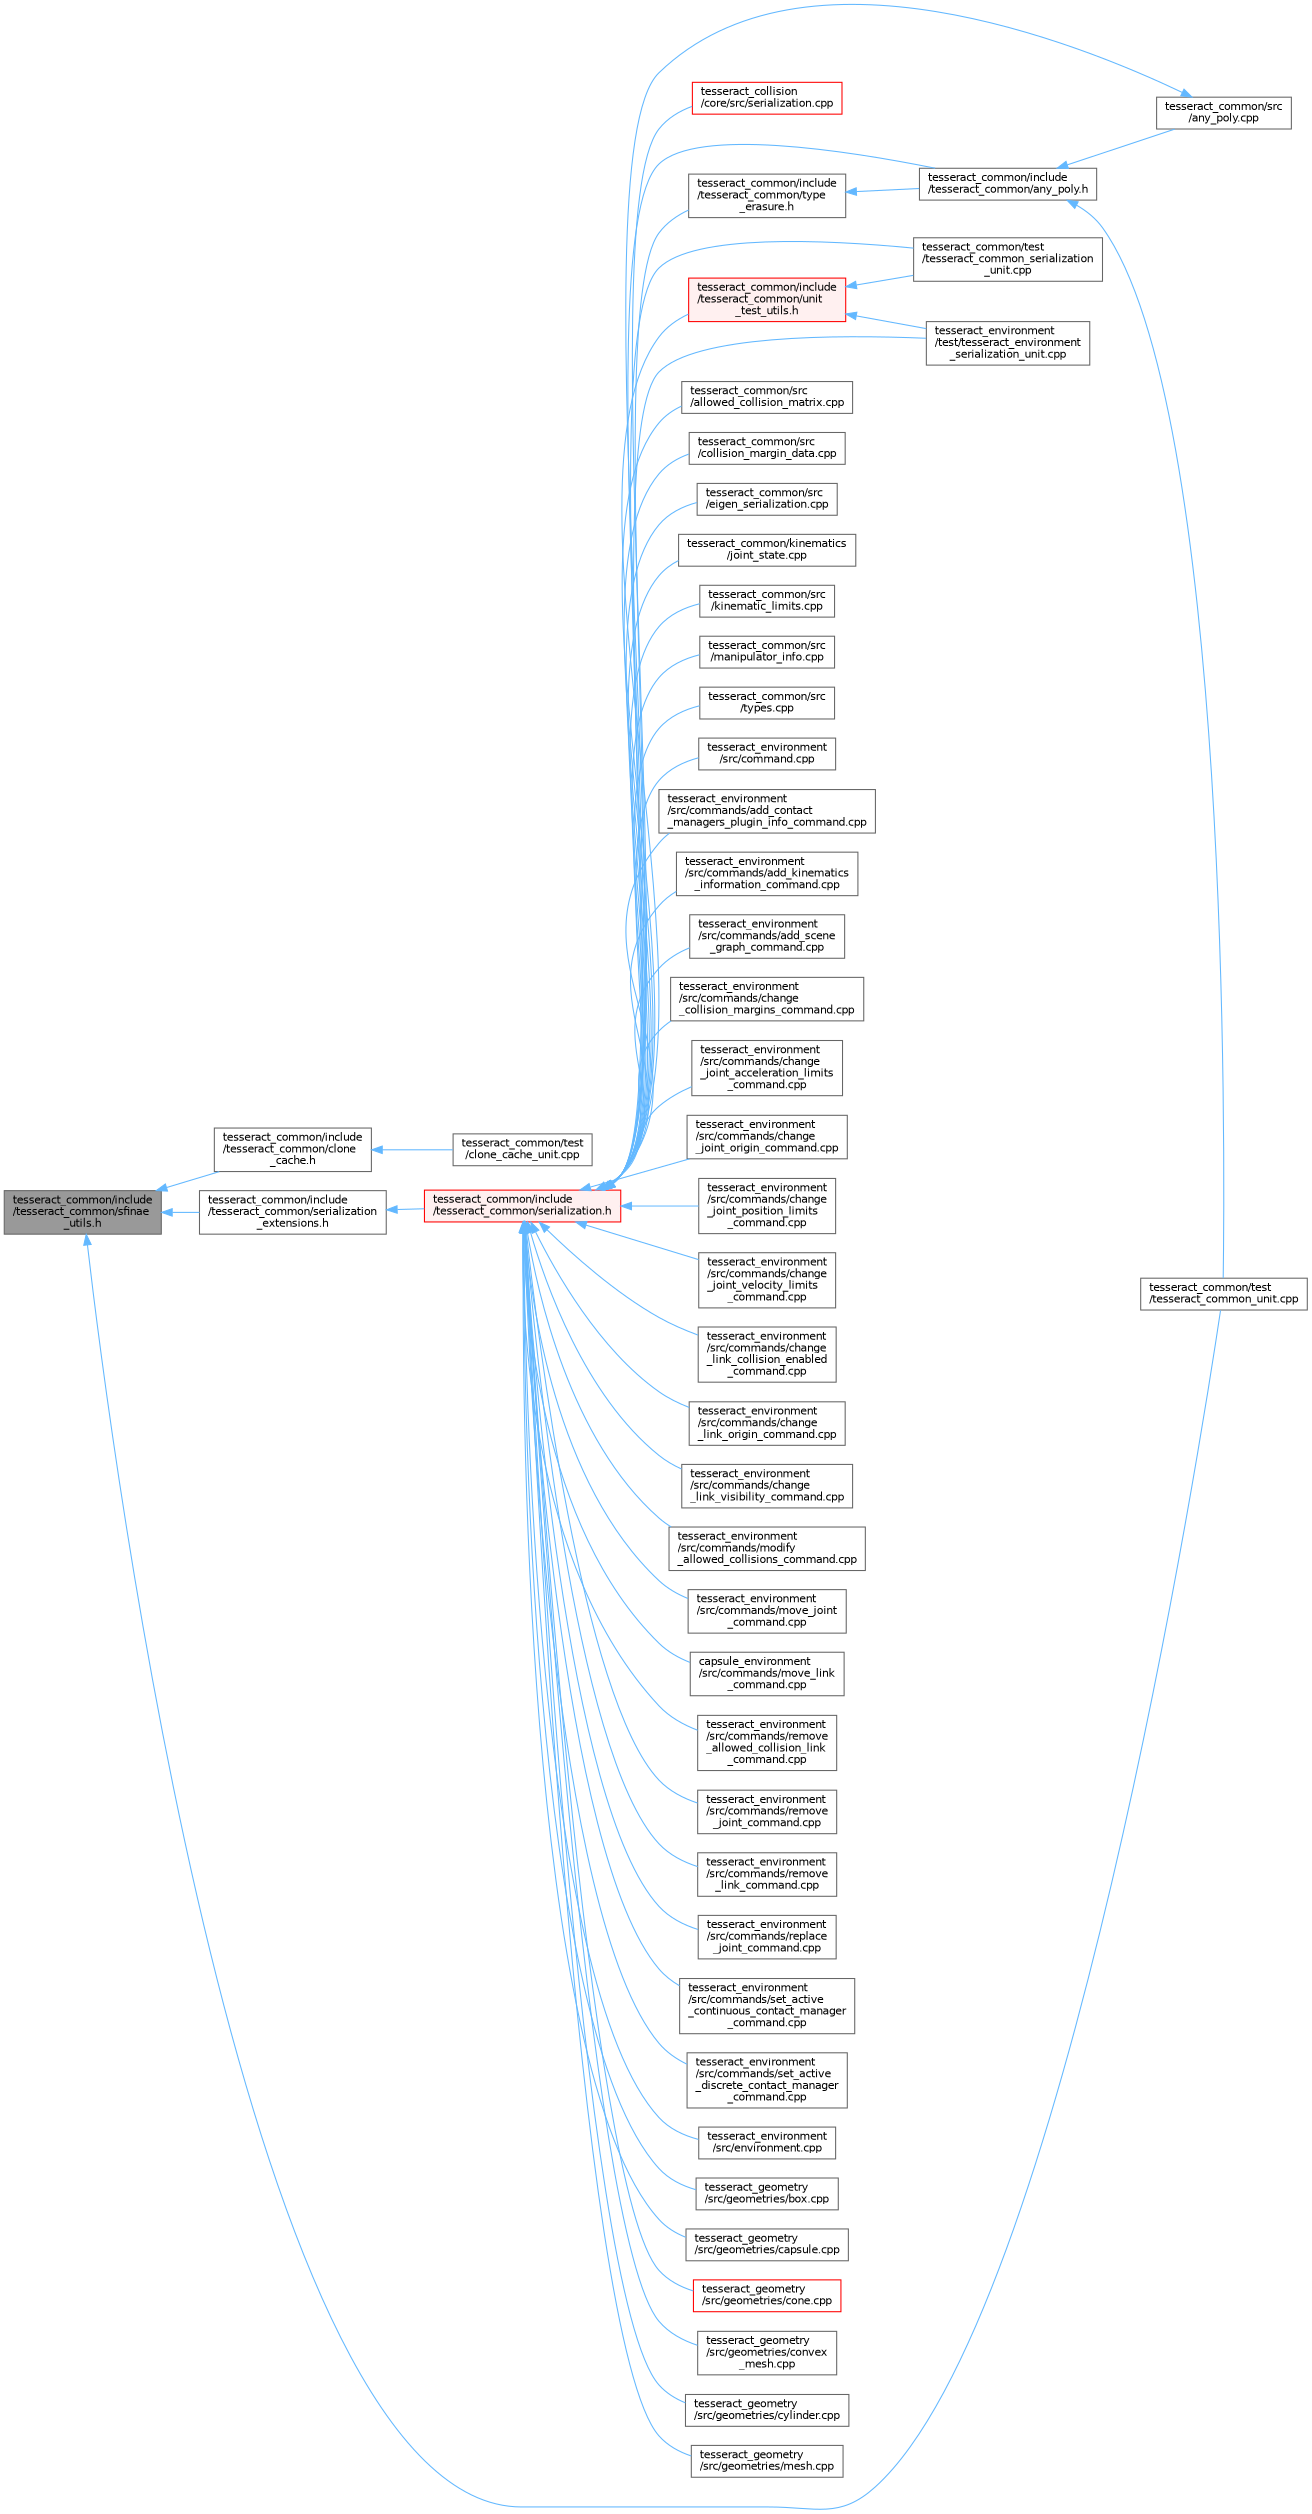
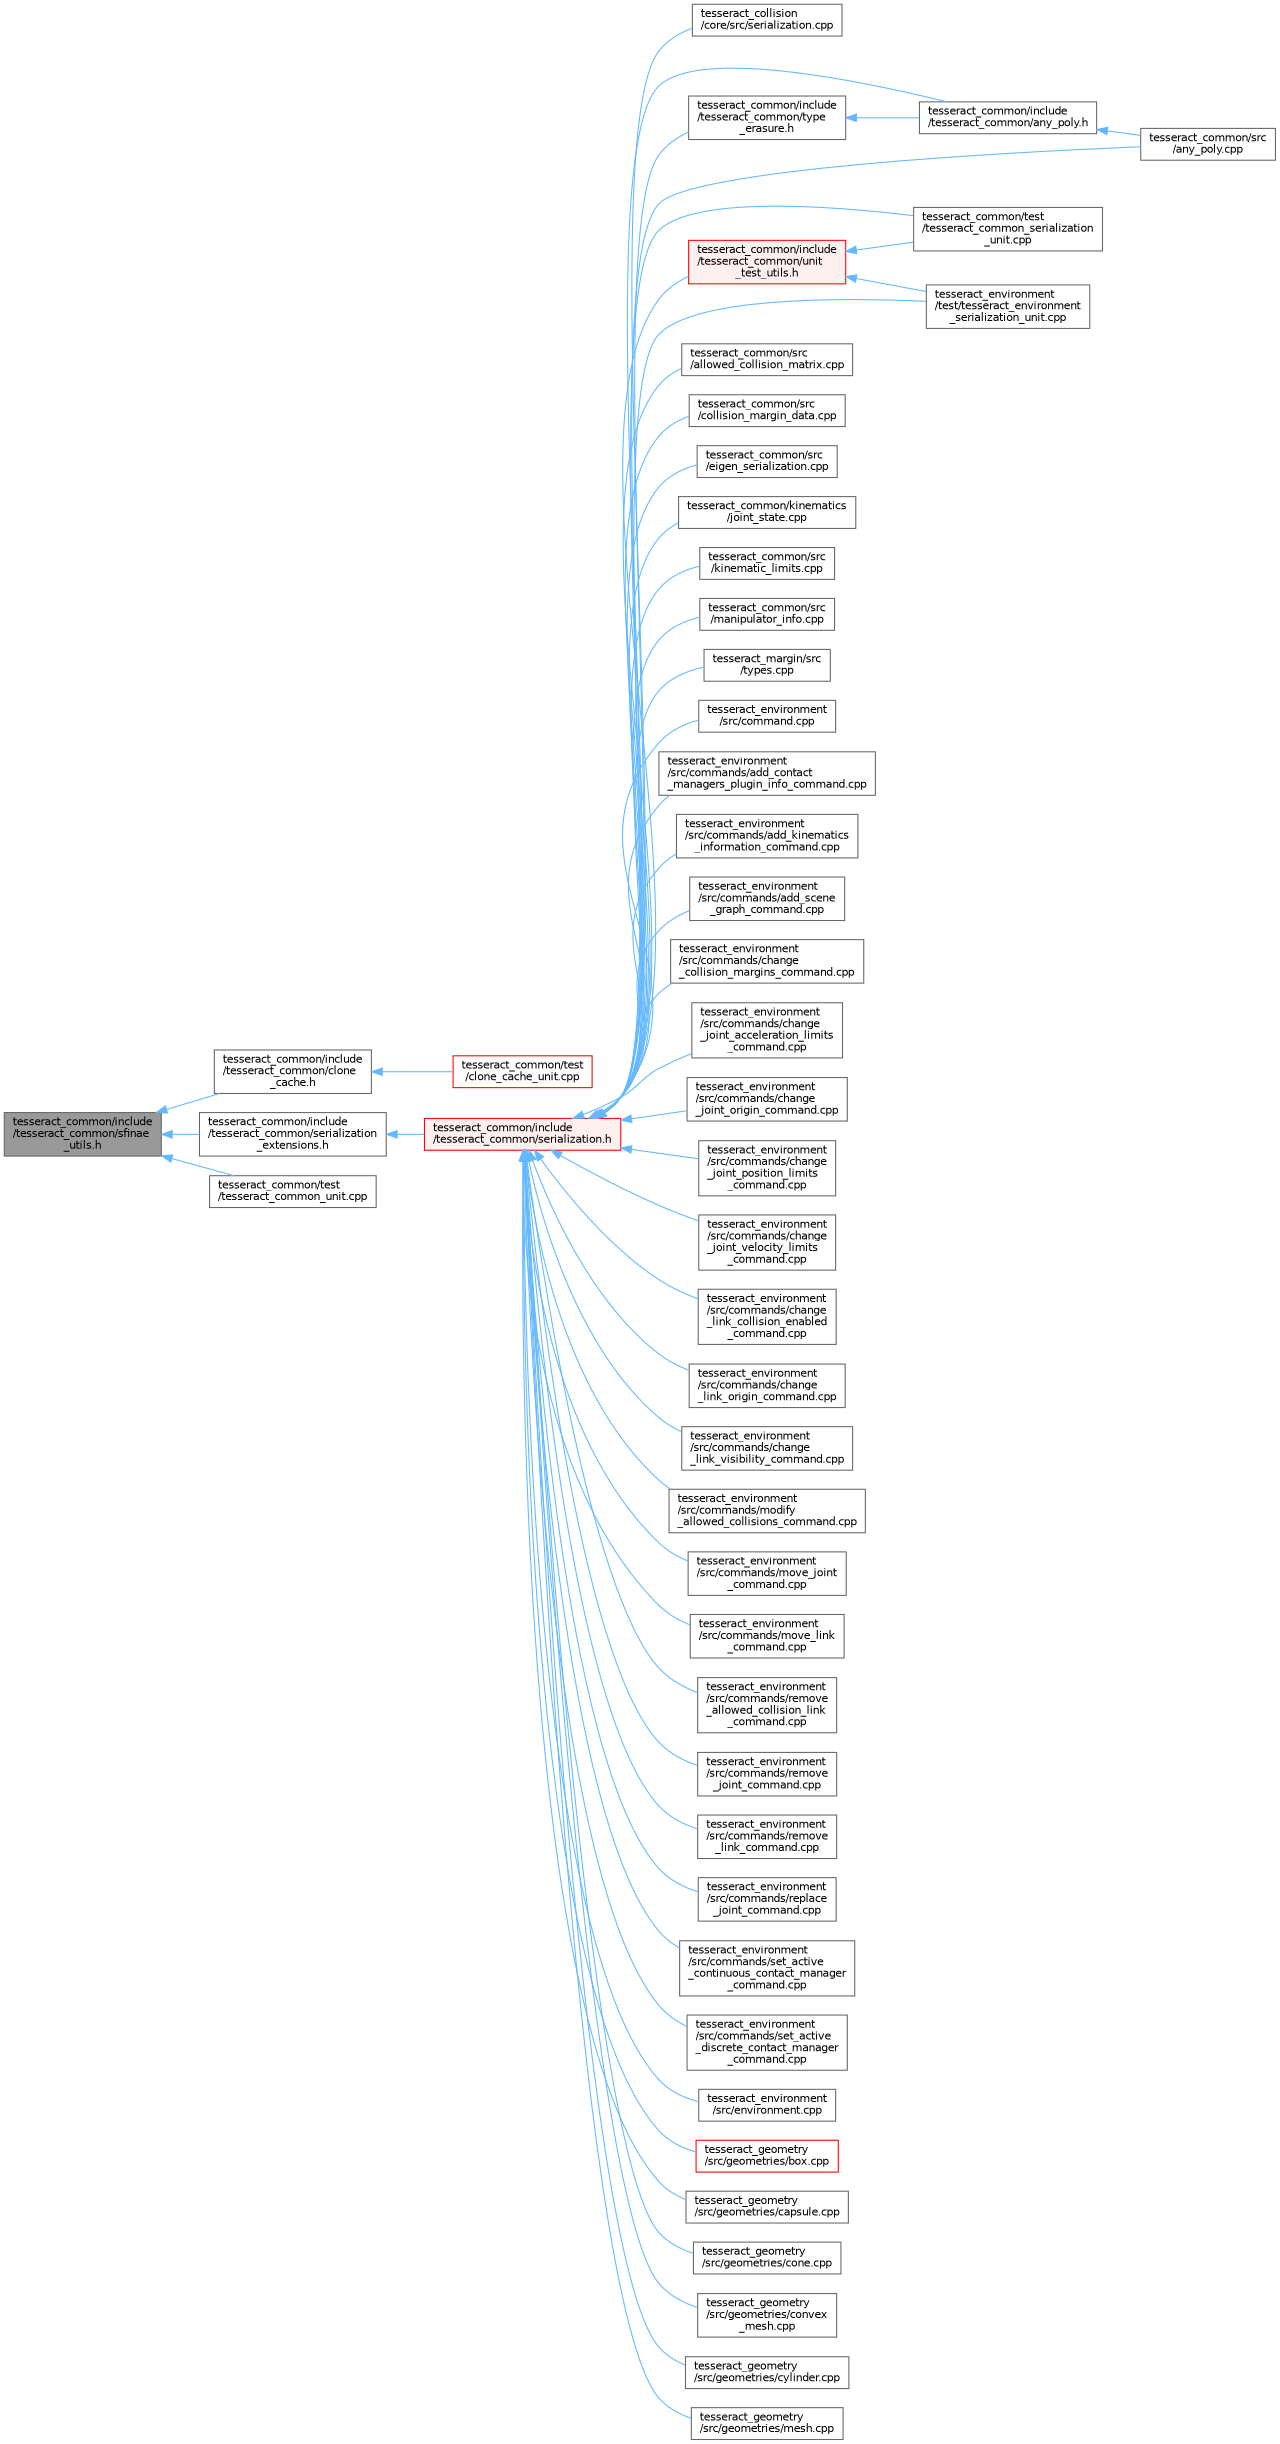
(767, 98) -> (767, 20)
(626, 273) -> (657, 209)
(767, 703) -> (767, 665)
(1208, 728) -> none
(523, 1150) -> (523, 1072)
(767, 1674) -> (767, 1636)
(767, 2194) -> (767, 2156)
(767, 2296) -> (767, 2258)
